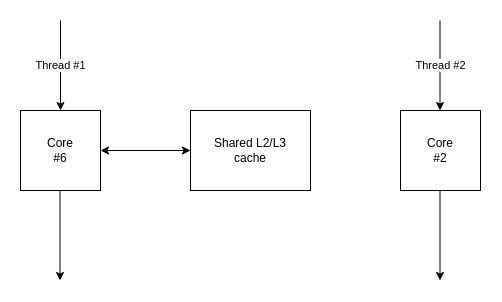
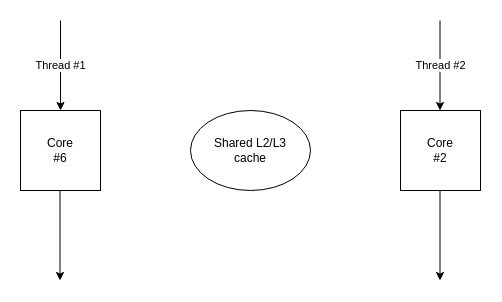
(145, 151) -> none
(251, 151) -> (251, 151)
